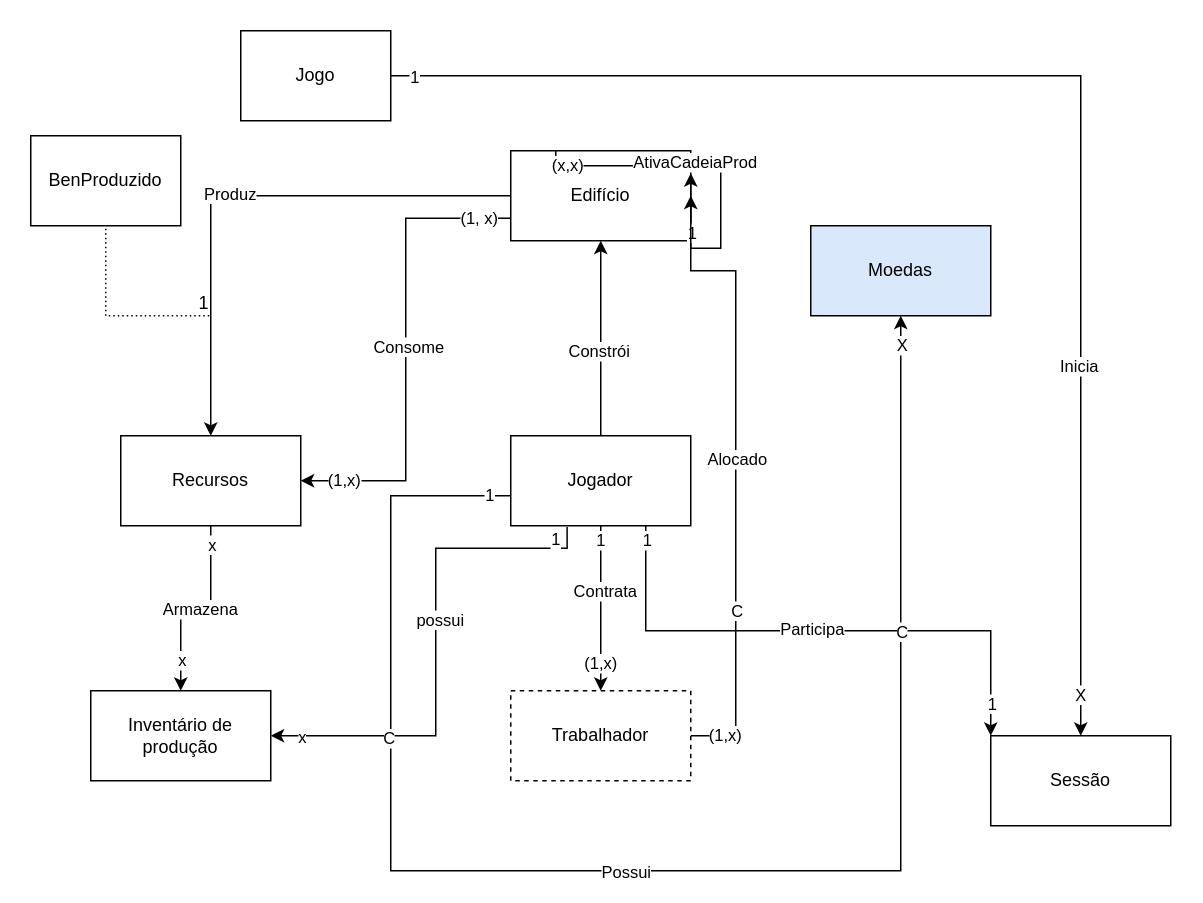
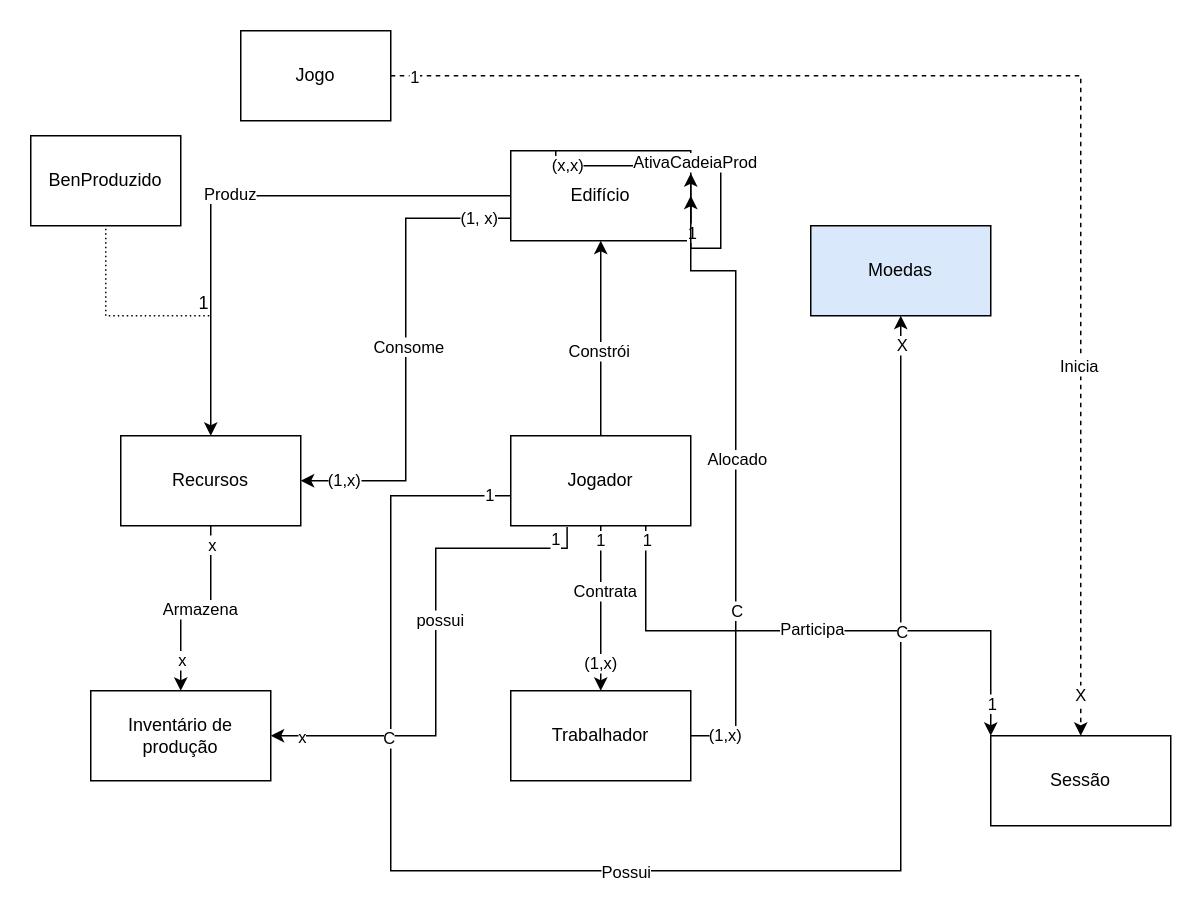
(891, 76) -> (891, 76)
(601, 736) -> (601, 736)
